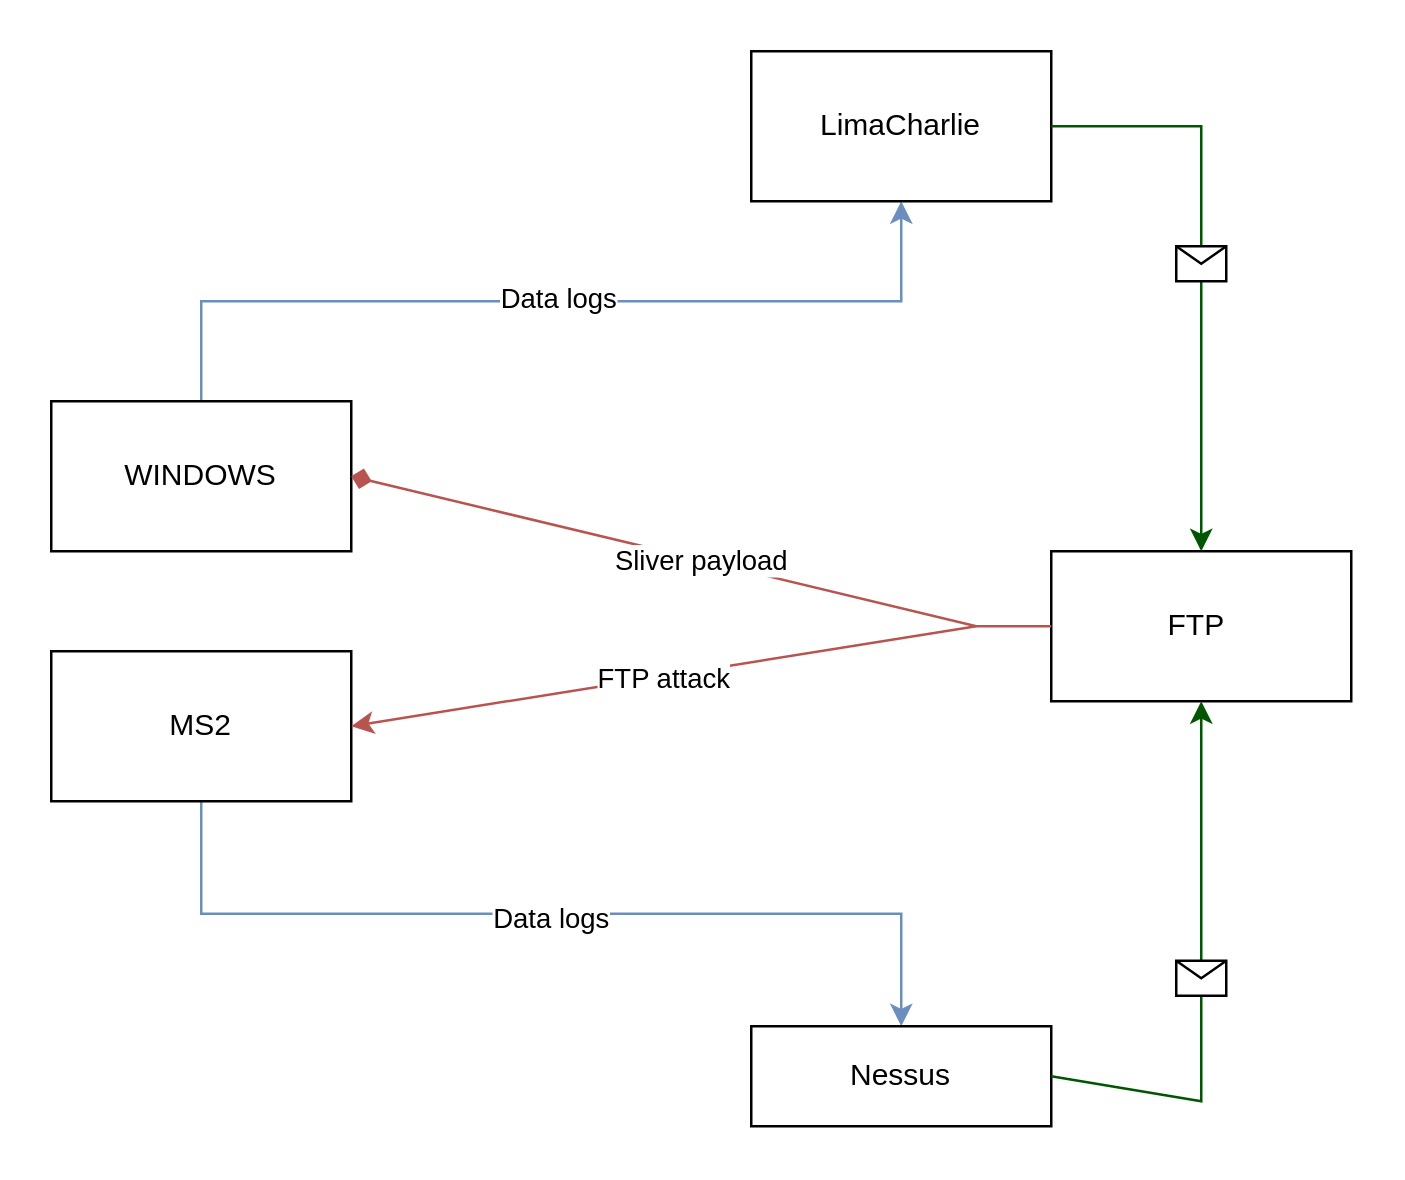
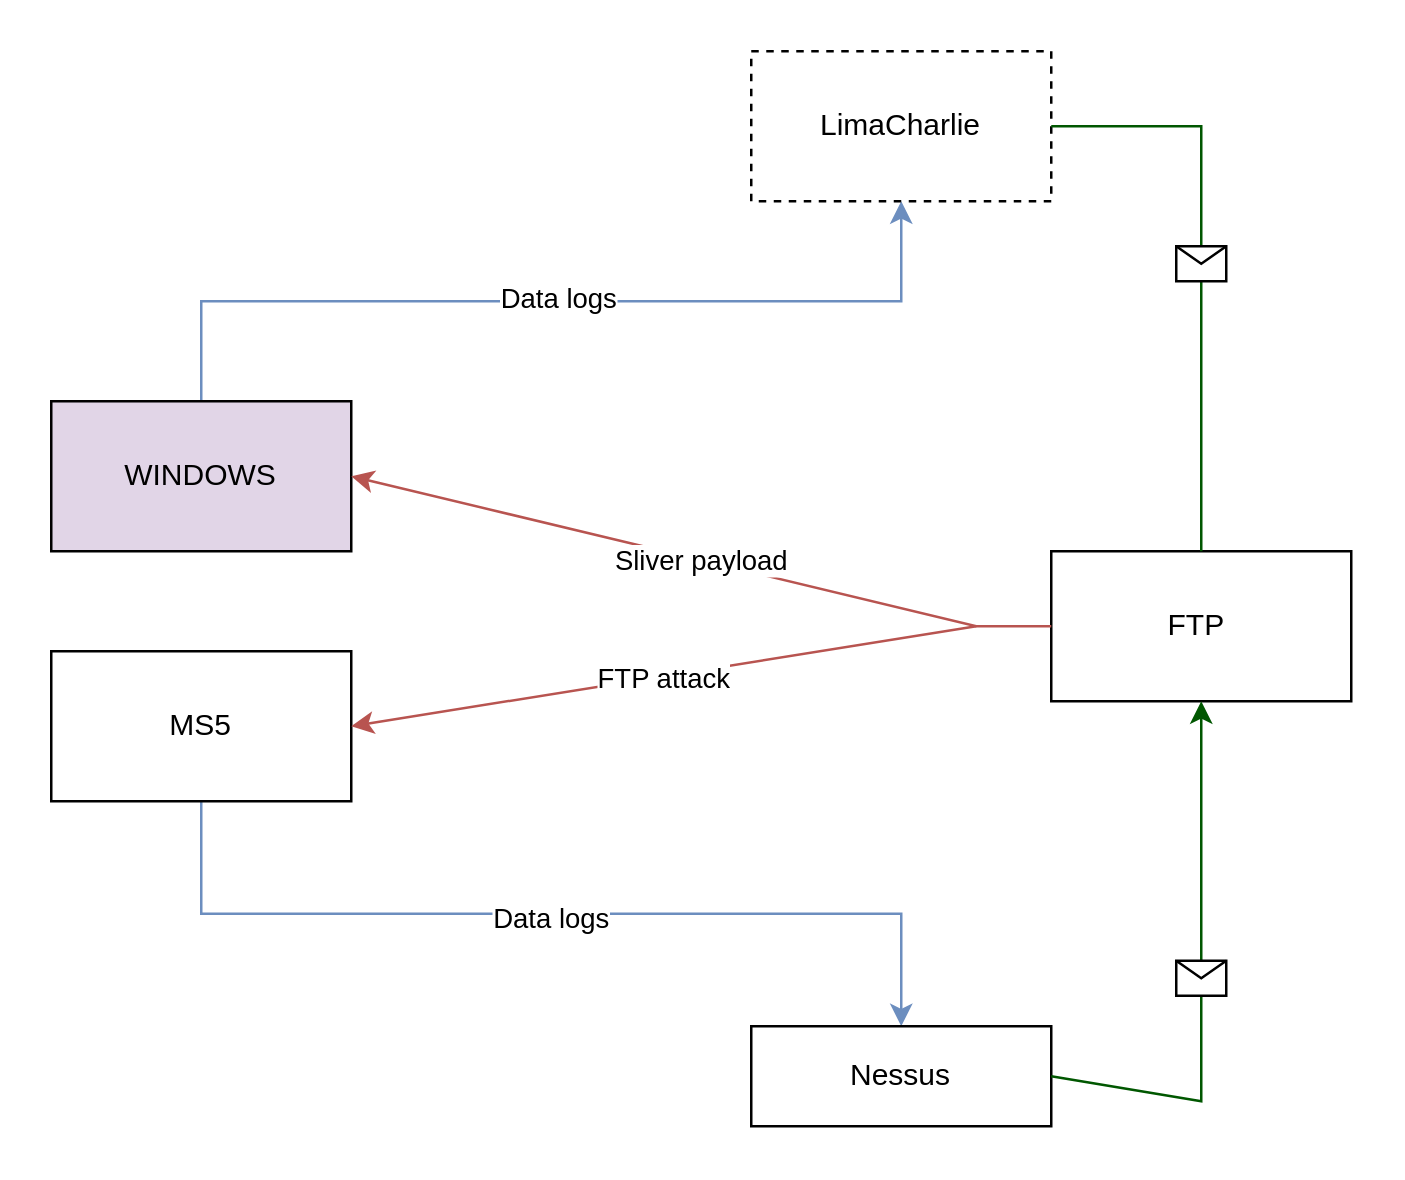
(901, 126) -> (901, 126)
(201, 476) -> (201, 476)
(371, 481) -> (370, 481)
(1201, 533) -> (1201, 540)
(201, 726) -> (201, 726)
